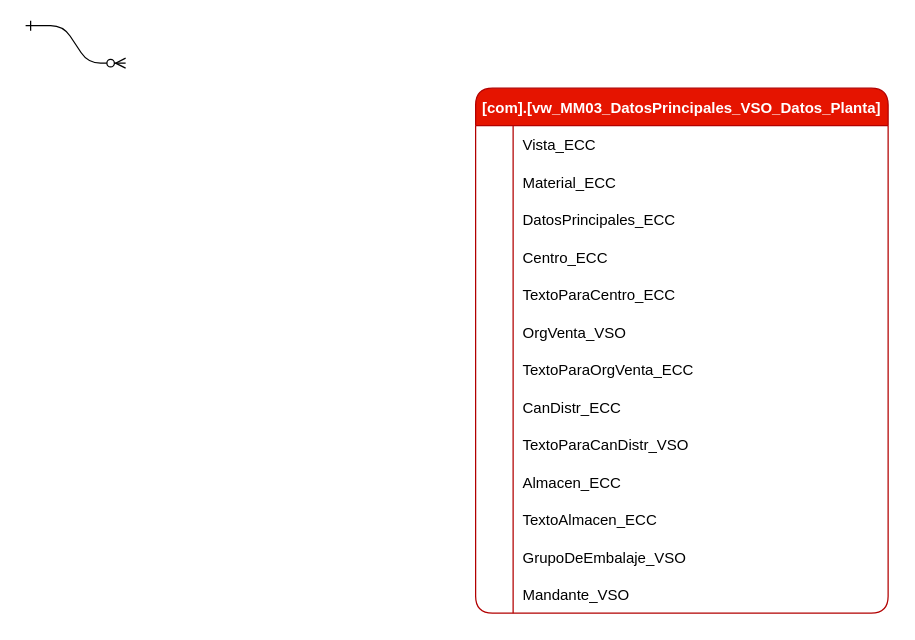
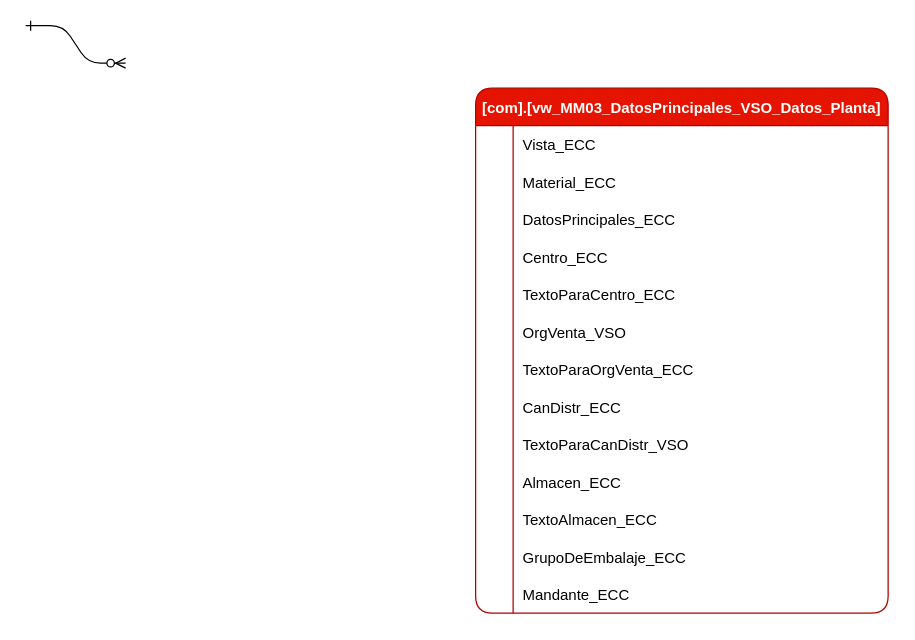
(600, 558) -> (600, 558)
(573, 595) -> (573, 595)
